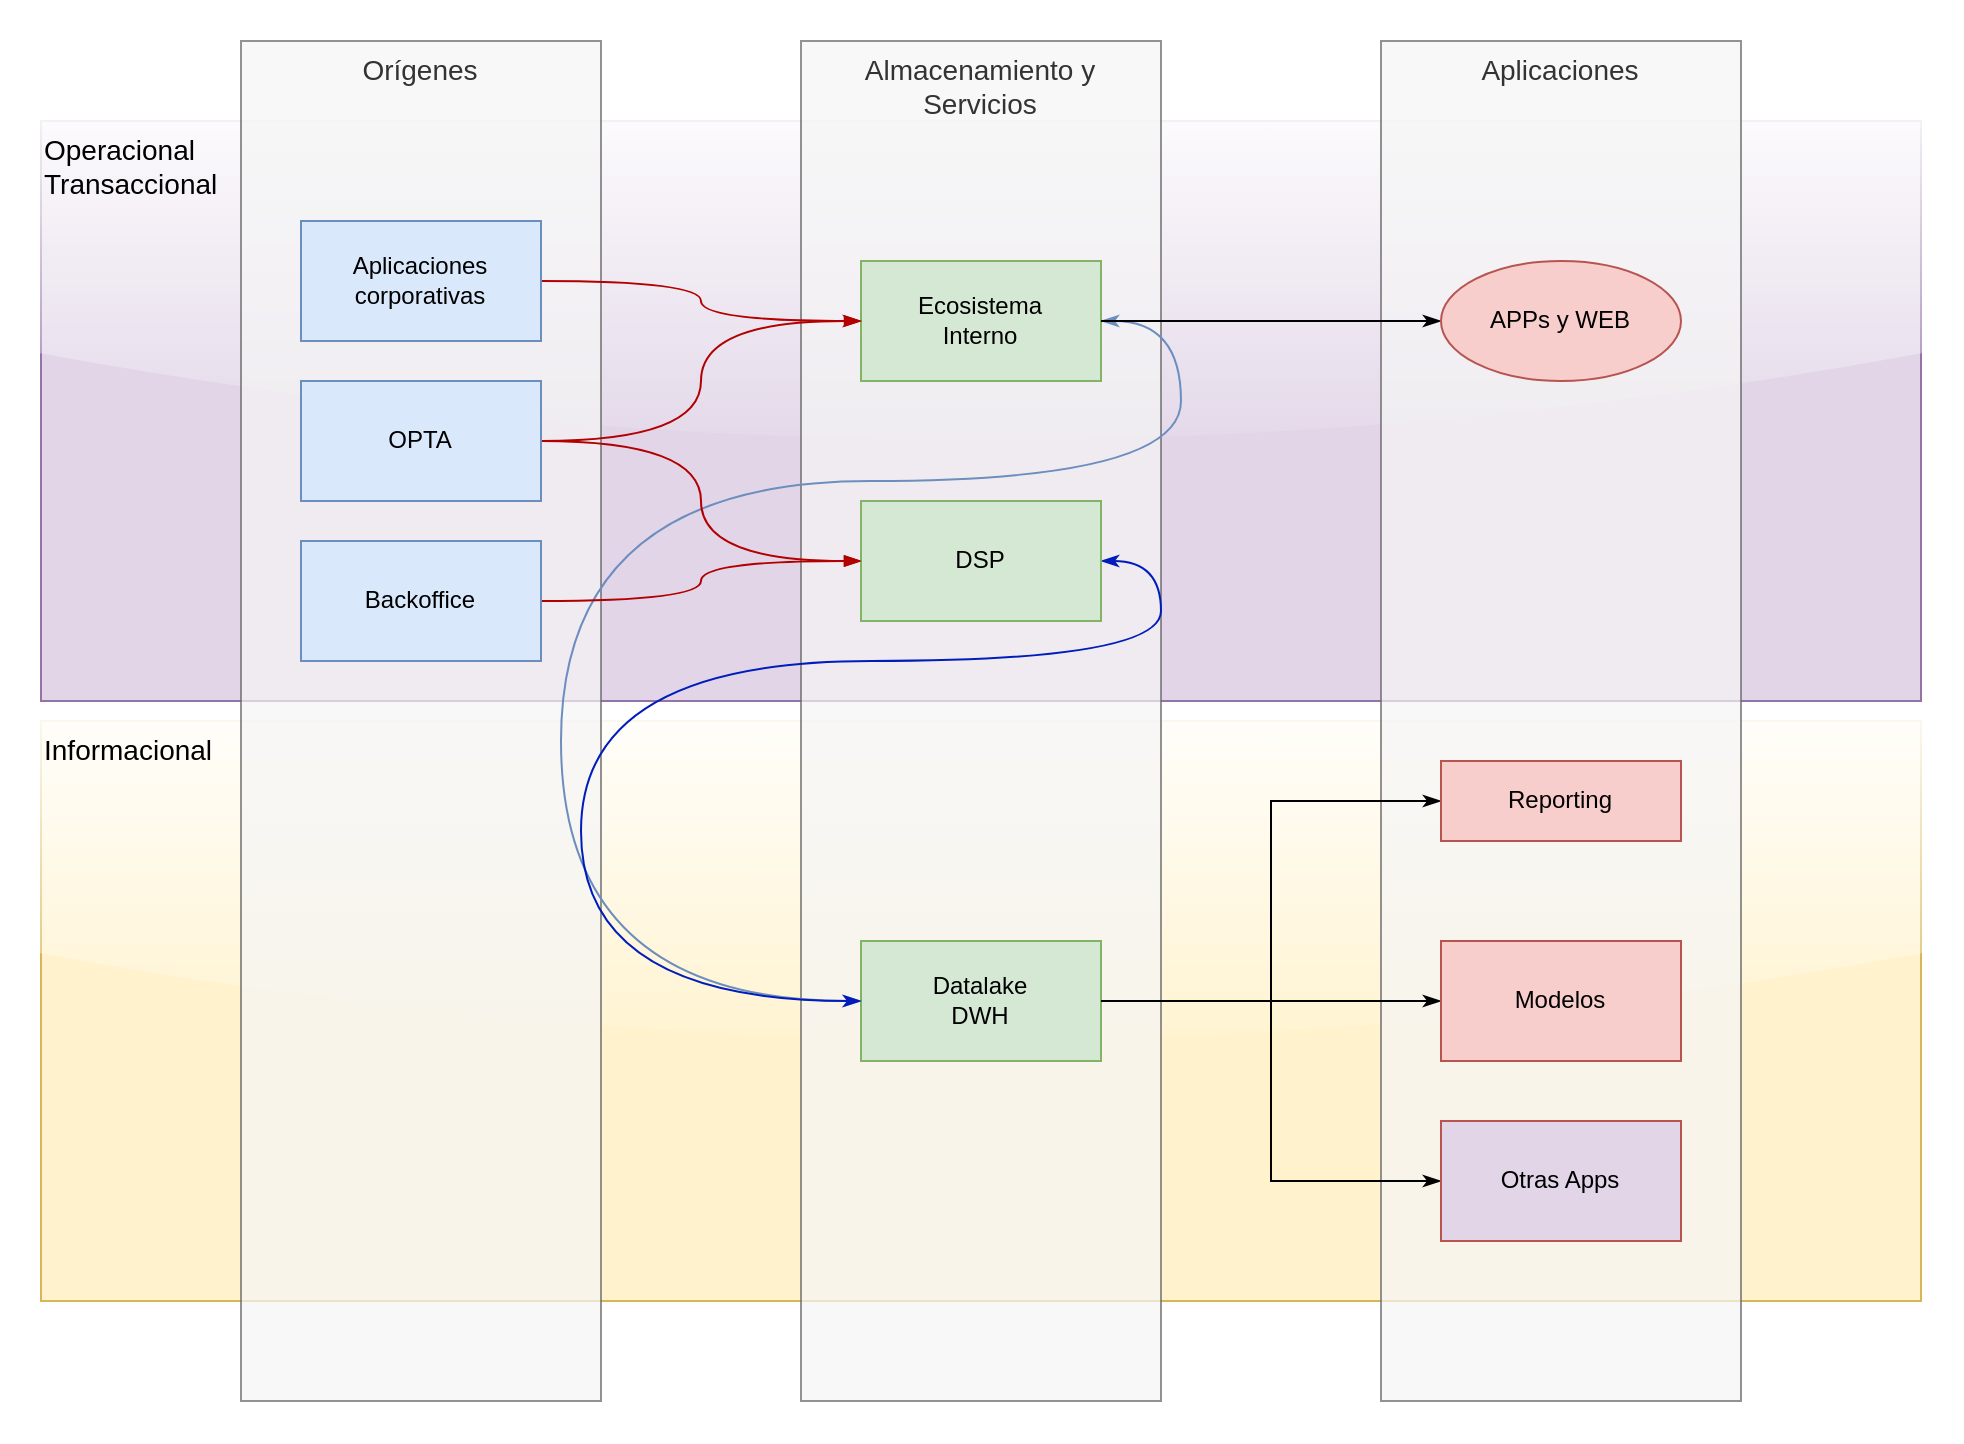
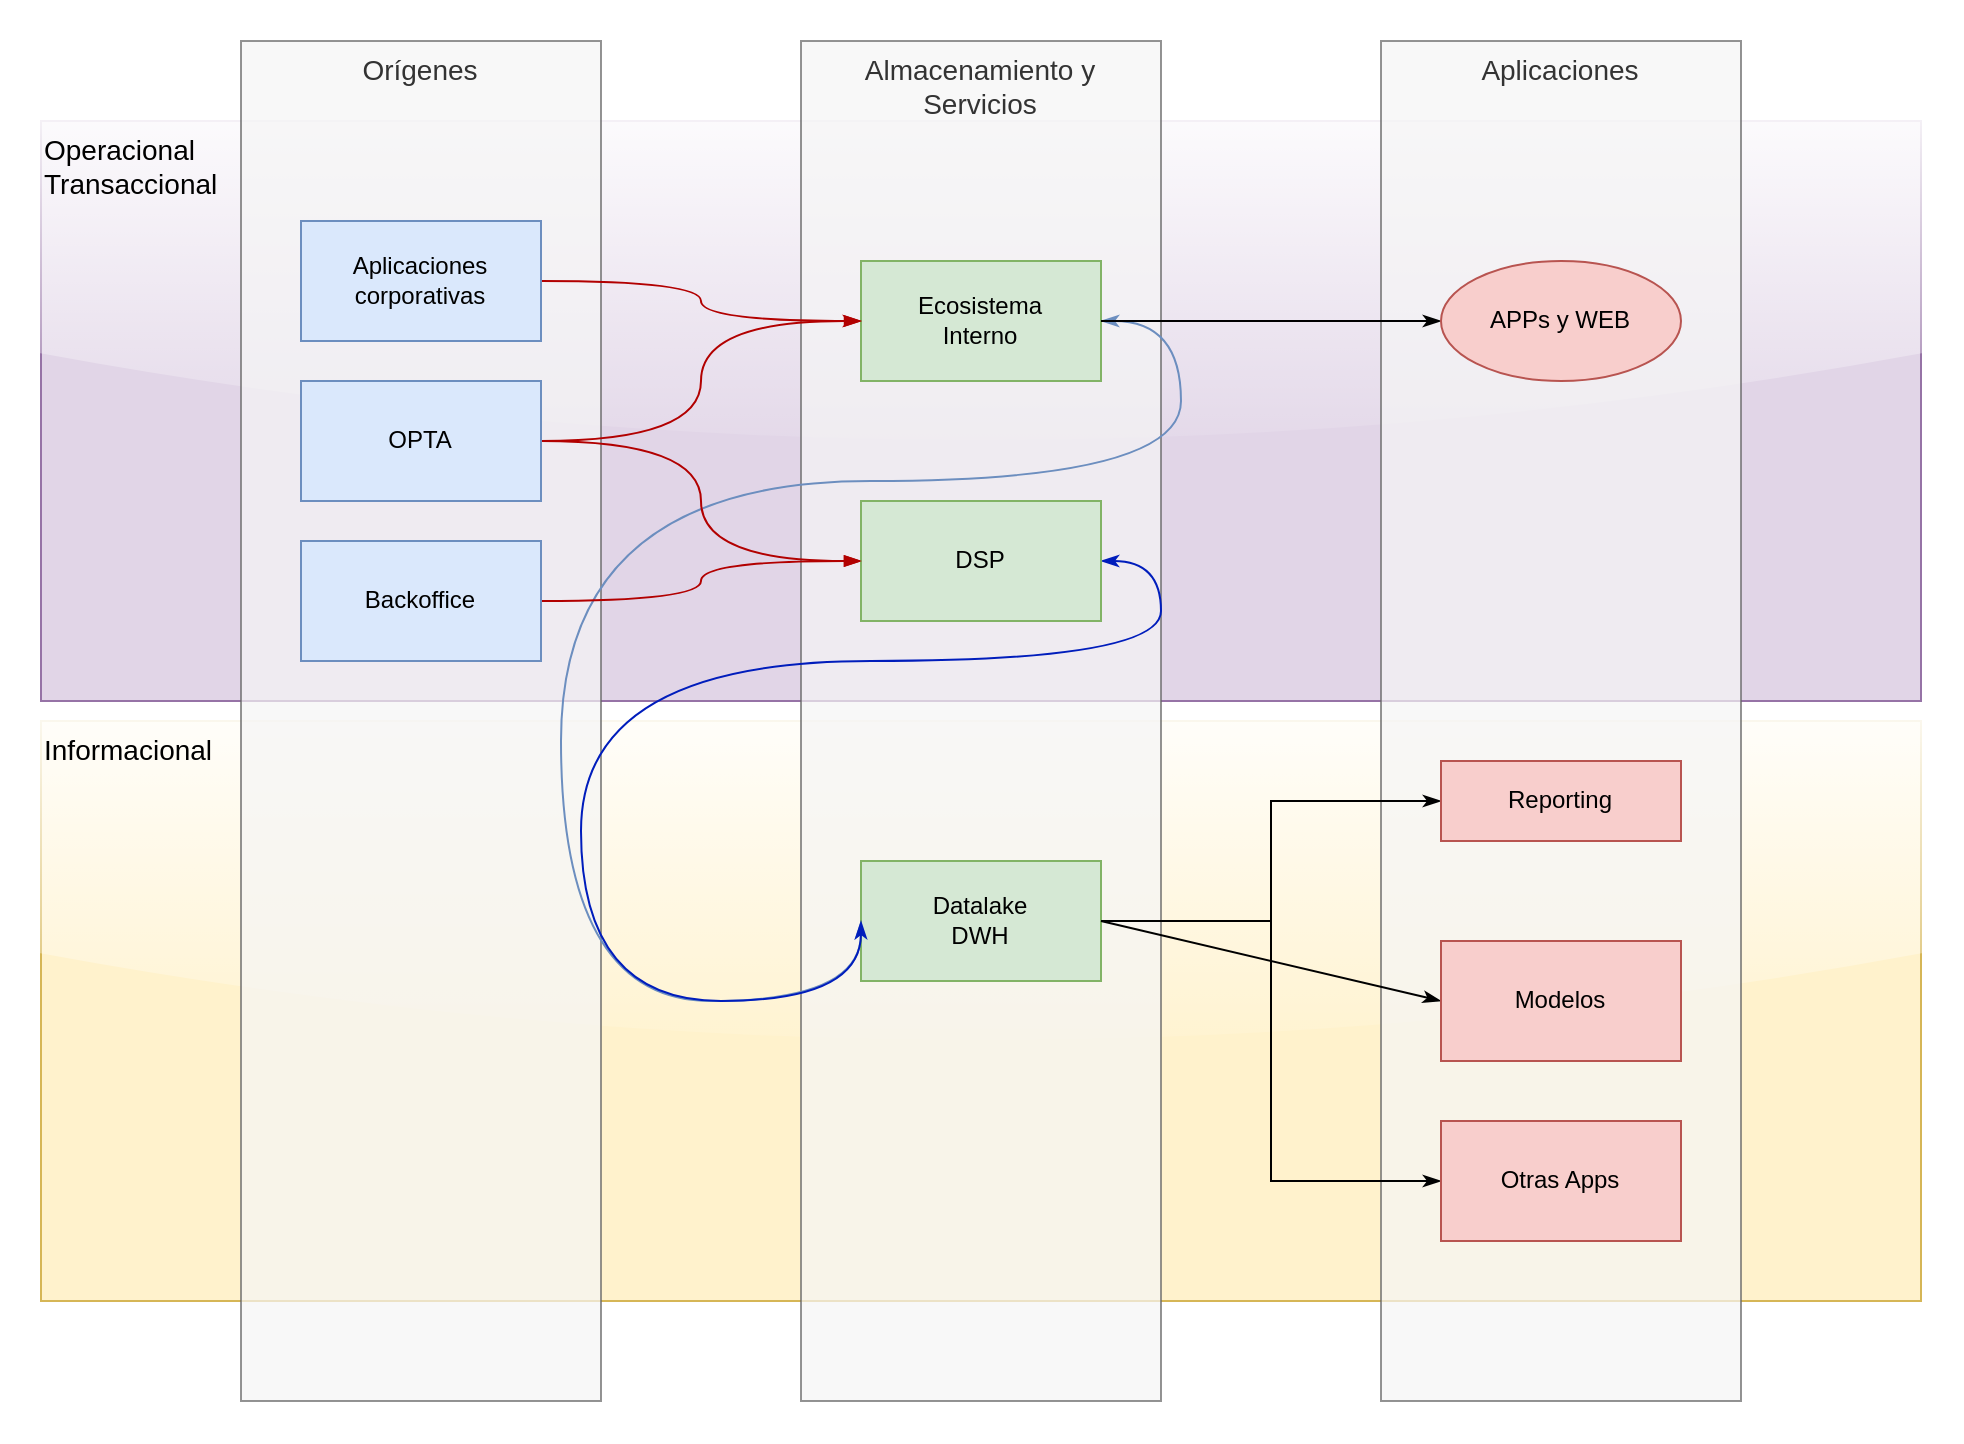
(981, 1001) -> (981, 921)
(1561, 1181) -> (1561, 1181)
